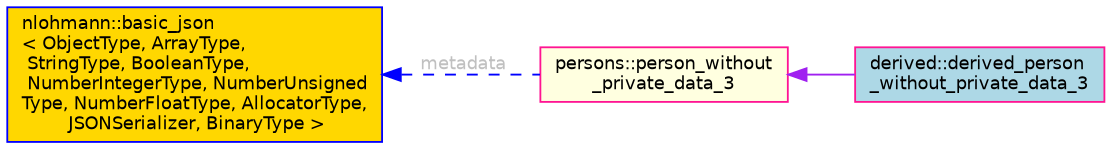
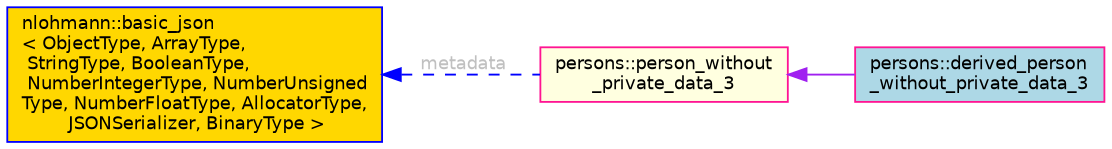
(980, 75) -> (980, 75)
